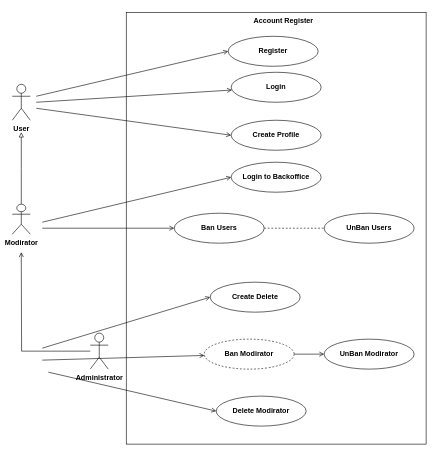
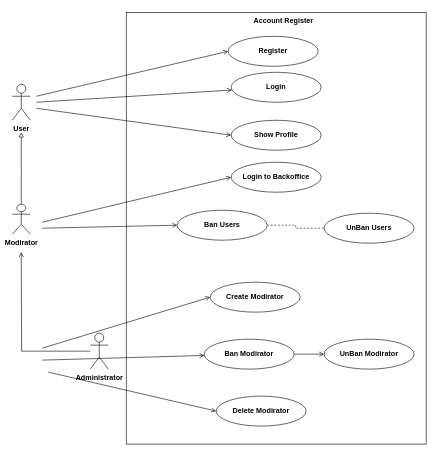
(276, 135) -> (276, 135)
(219, 228) -> (222, 225)
(255, 297) -> (255, 297)
(249, 354) -> (249, 354)
